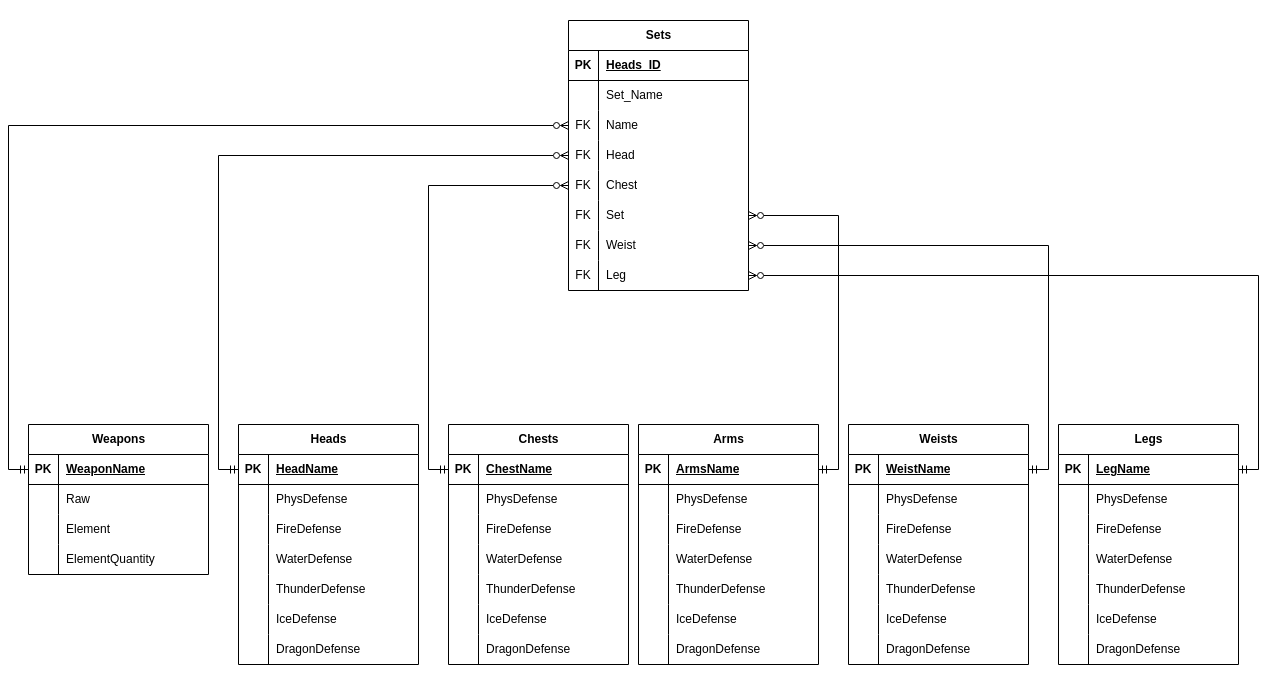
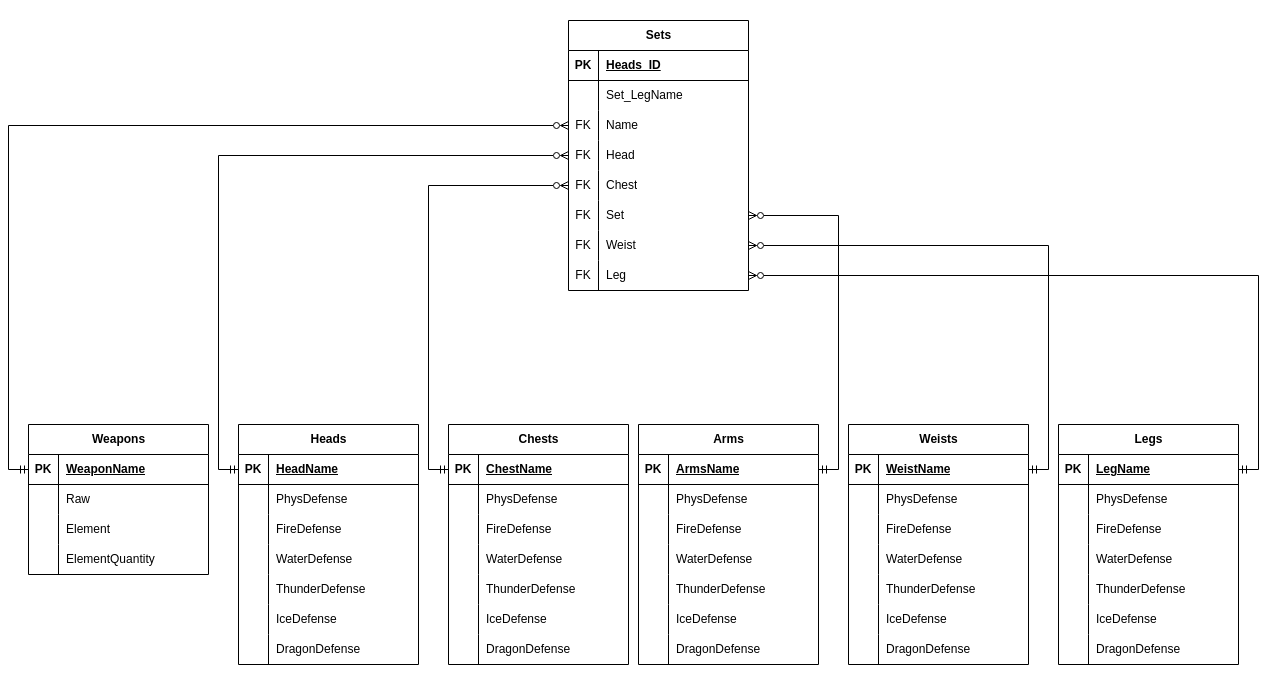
(633, 96) -> (643, 96)
